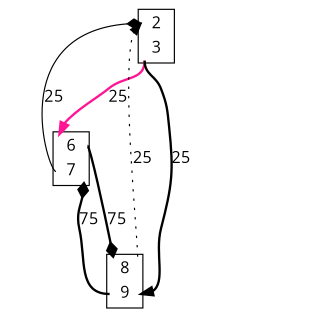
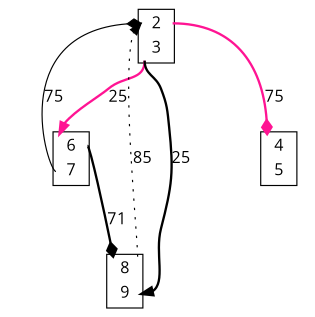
(54, 97) -> (54, 97)
(143, 159) -> (143, 159)
none -> (279, 159)
(117, 220) -> (117, 220)
(82, 253) -> none
